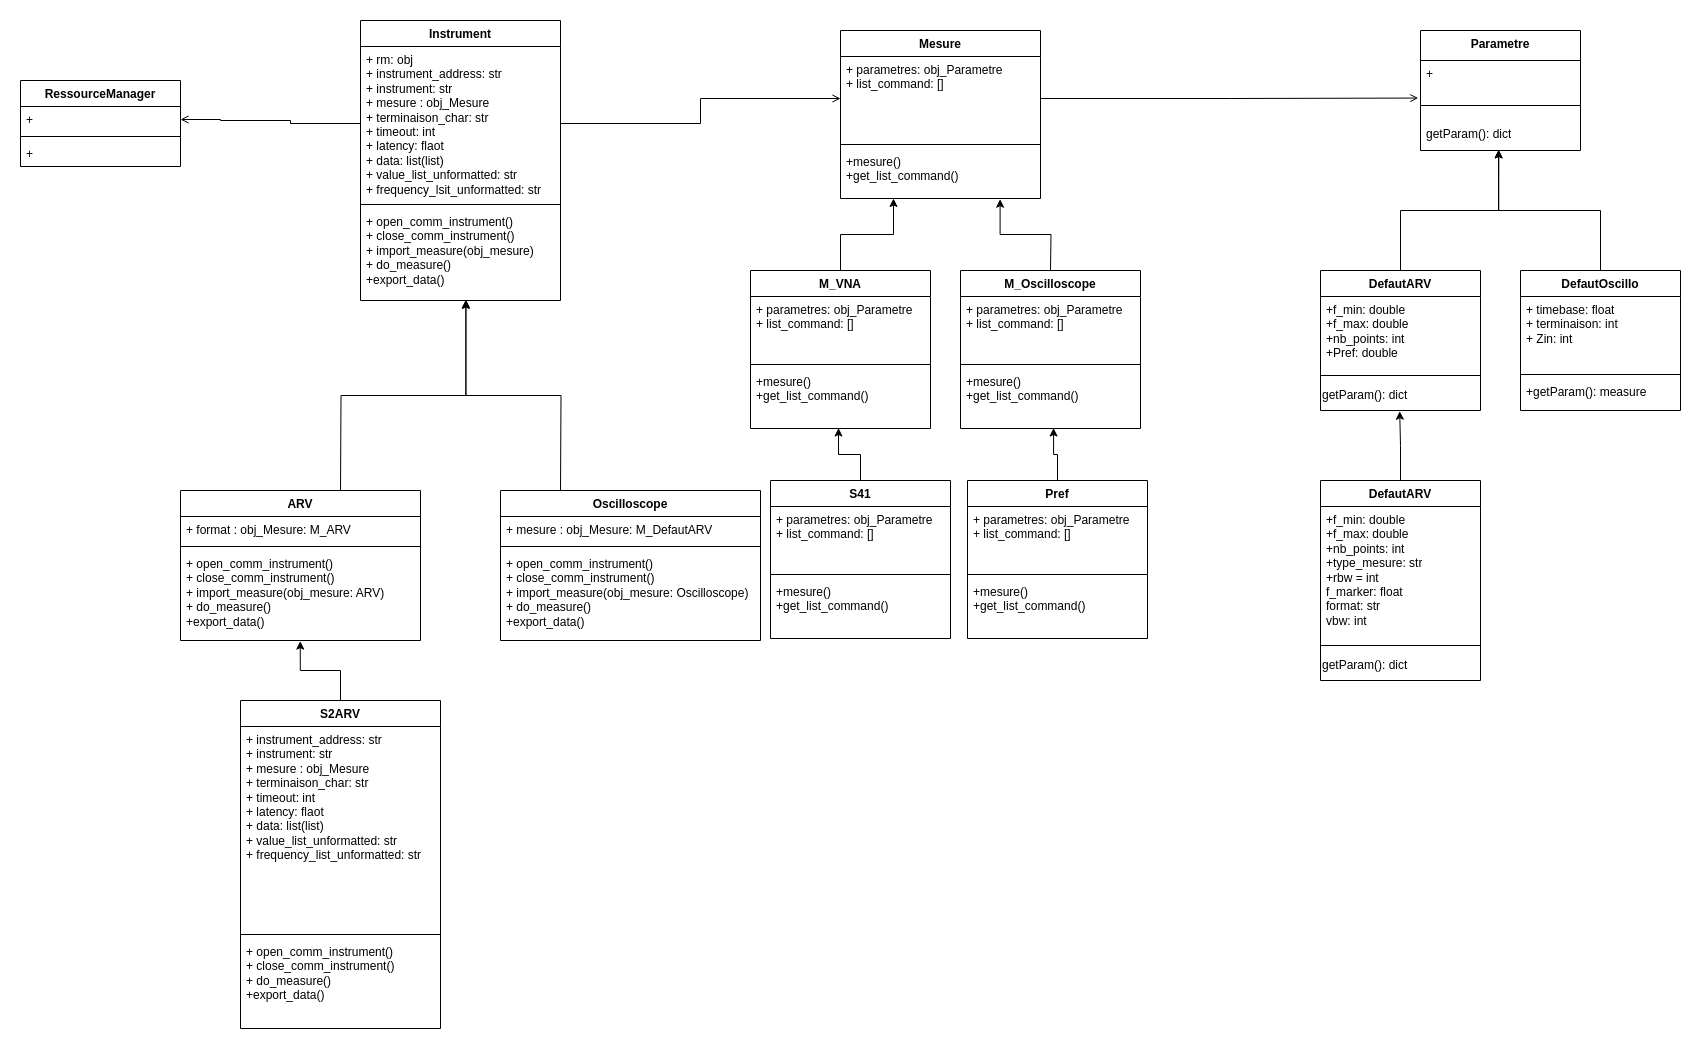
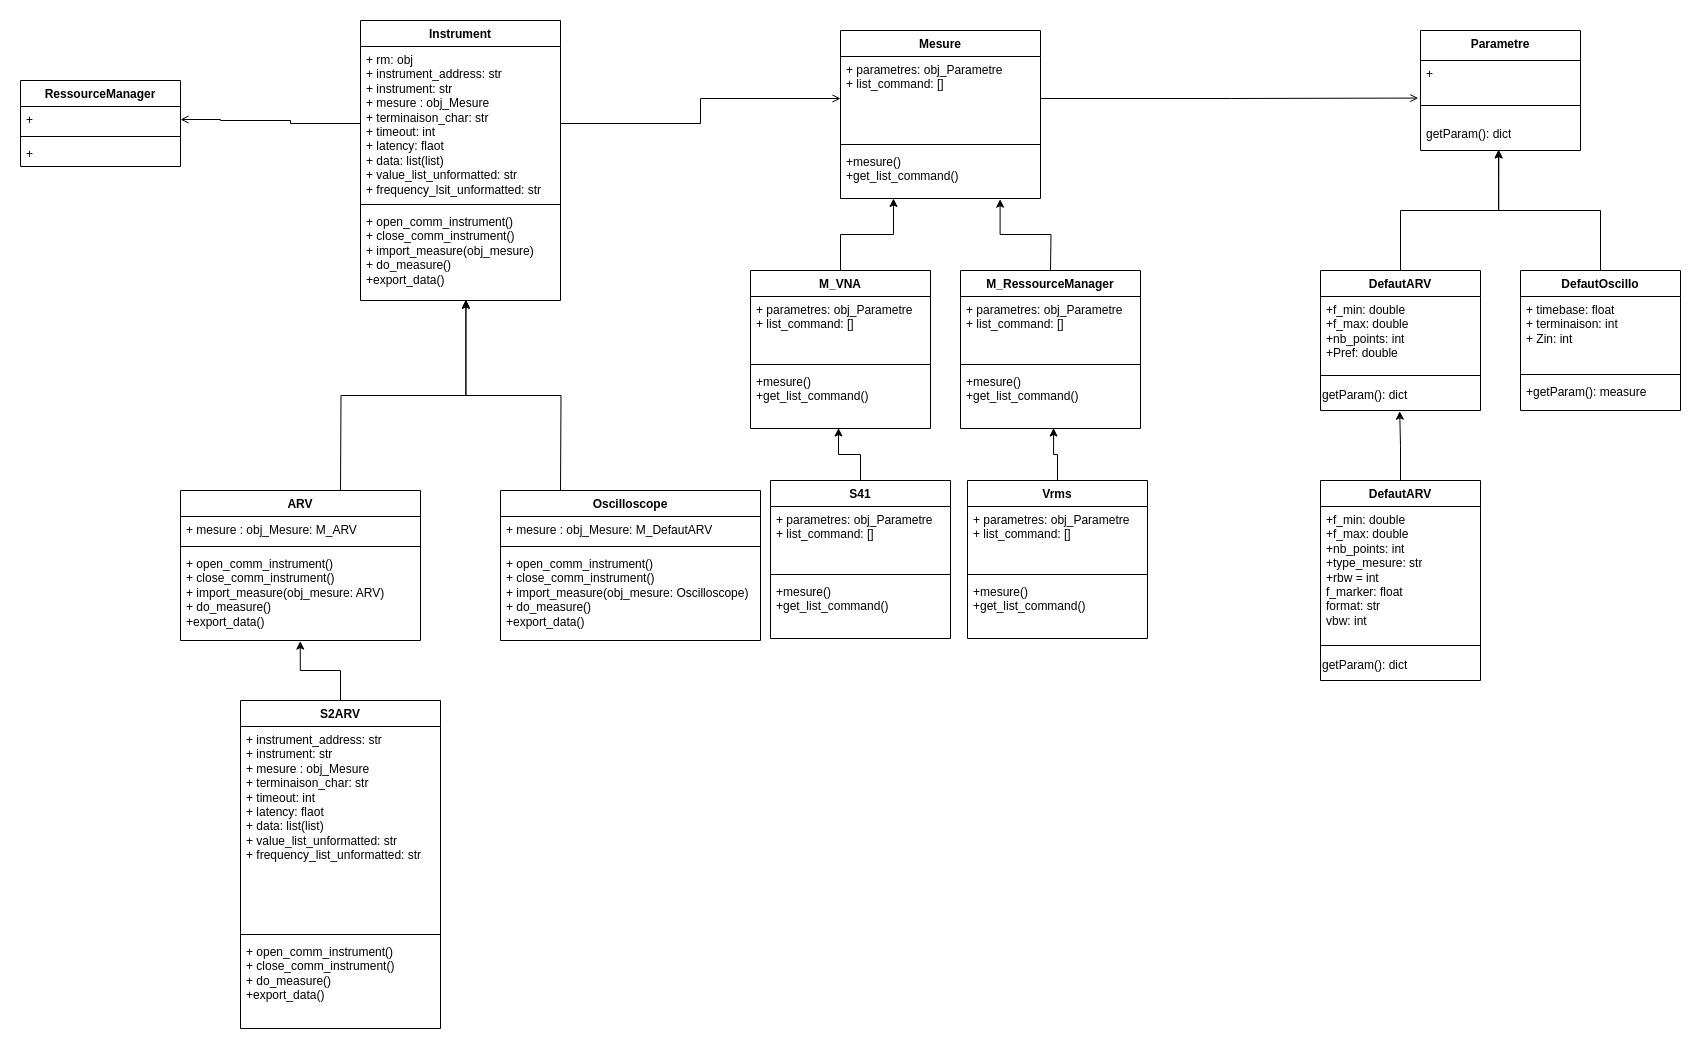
(1051, 285) -> (1051, 285)
(1058, 495) -> (1058, 495)
(271, 531) -> (271, 531)
